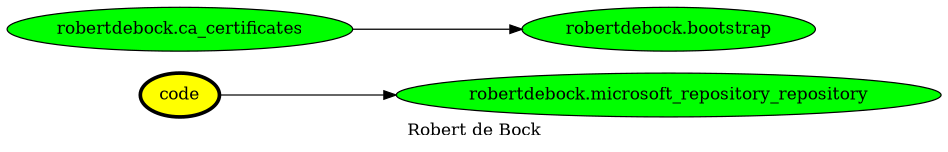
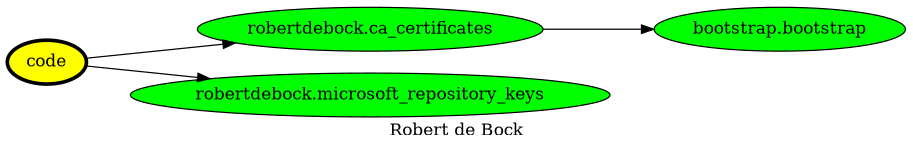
(669, 29) -> (780, 29)
none -> (154, 51)
(669, 95) -> (370, 95)
